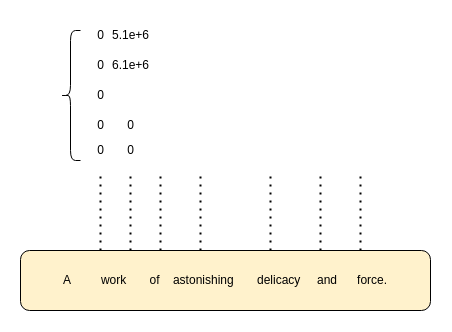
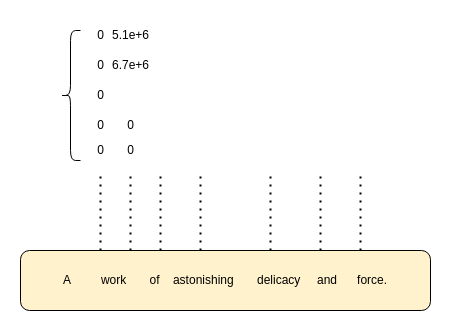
(131, 66) -> (131, 66)
